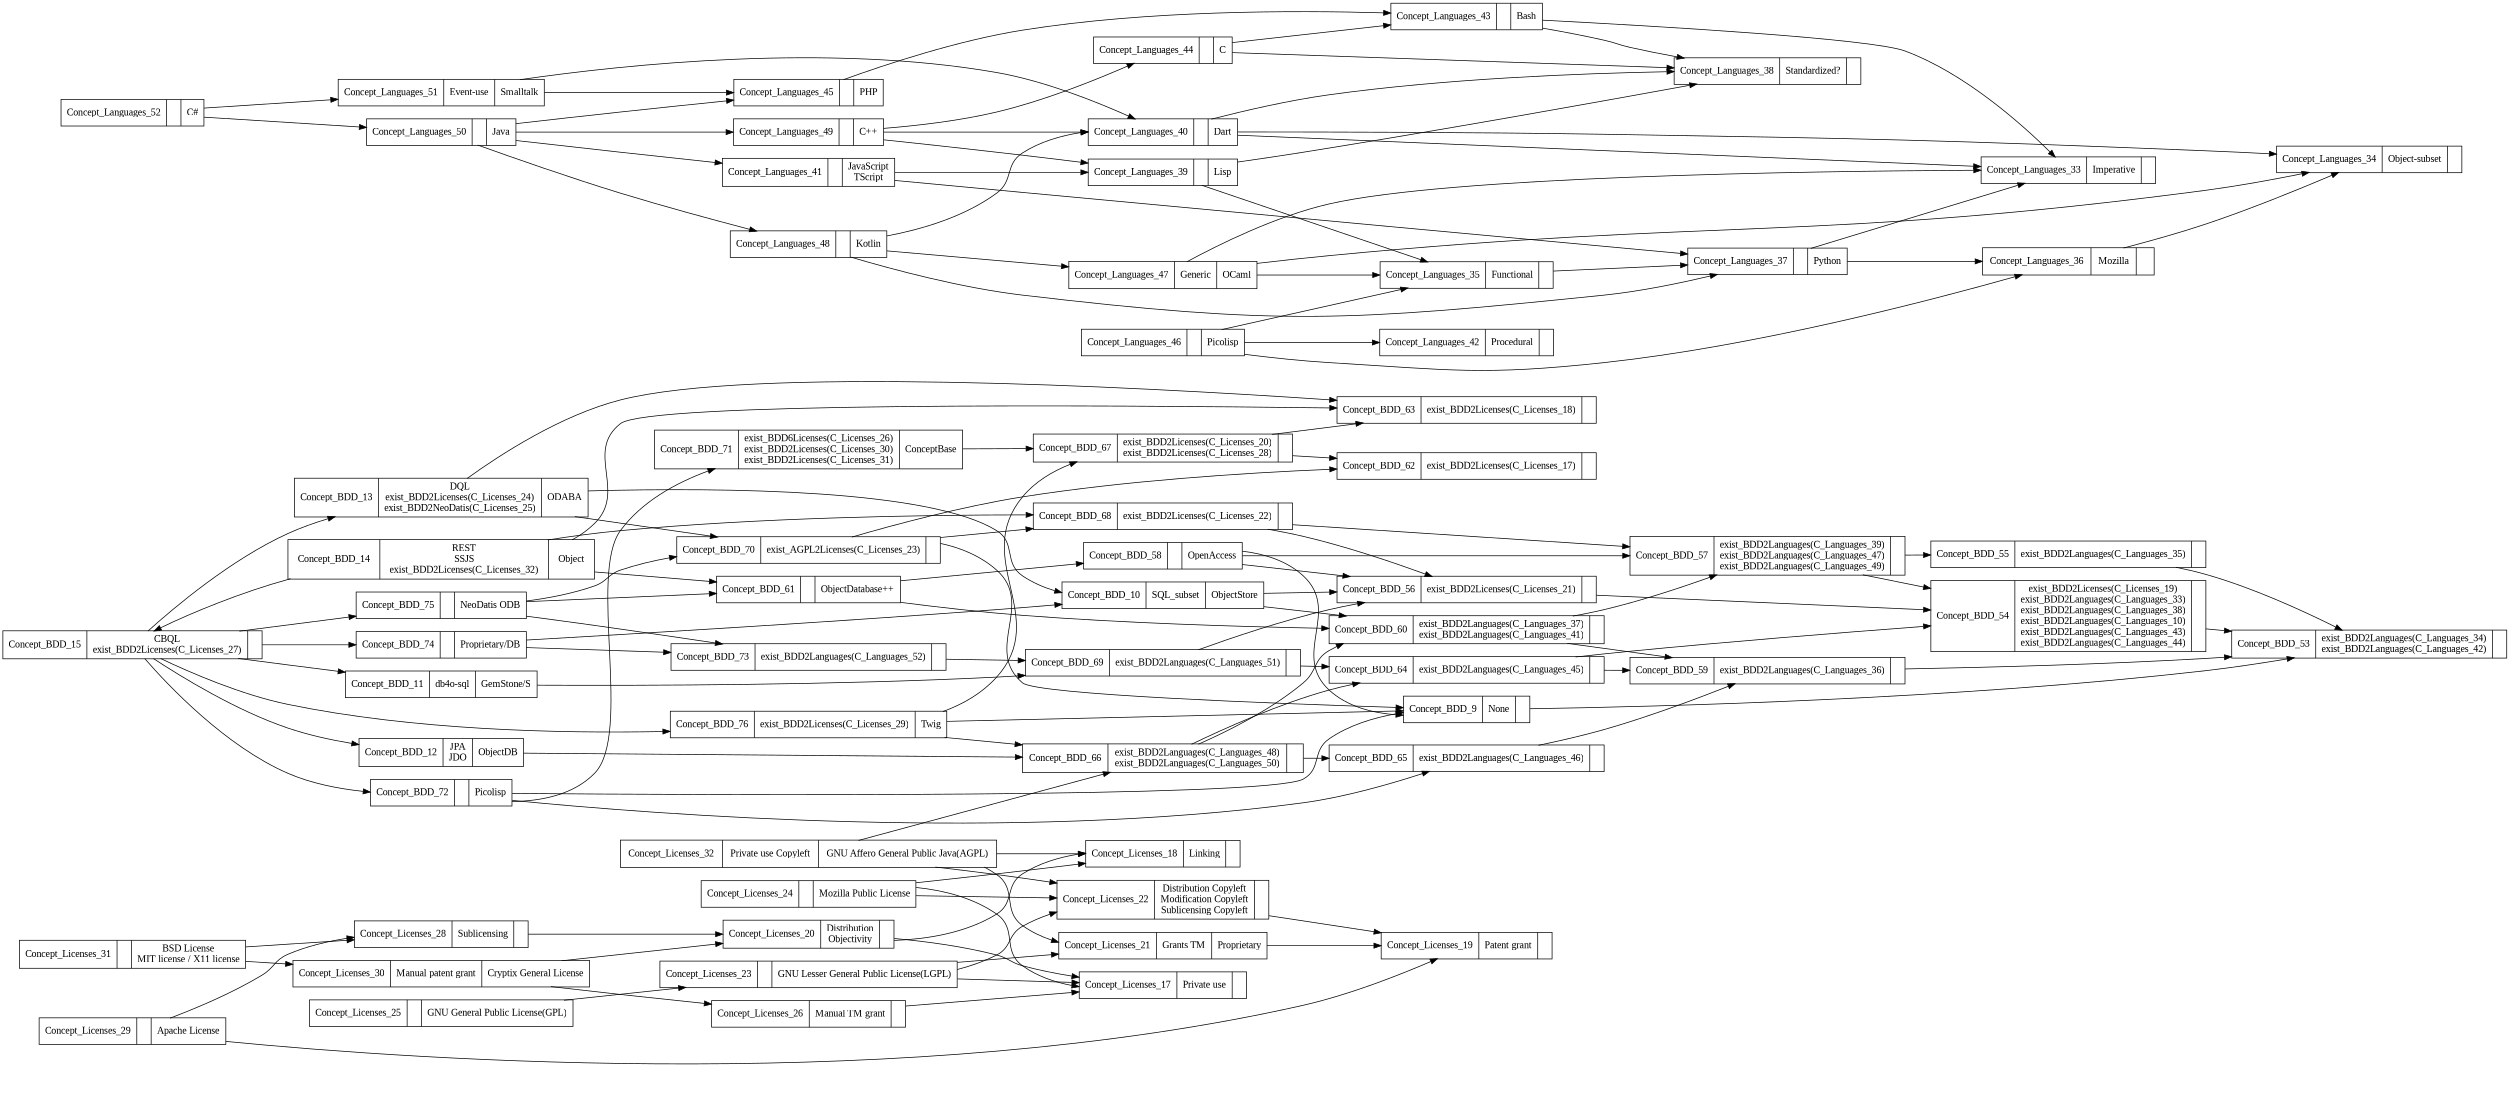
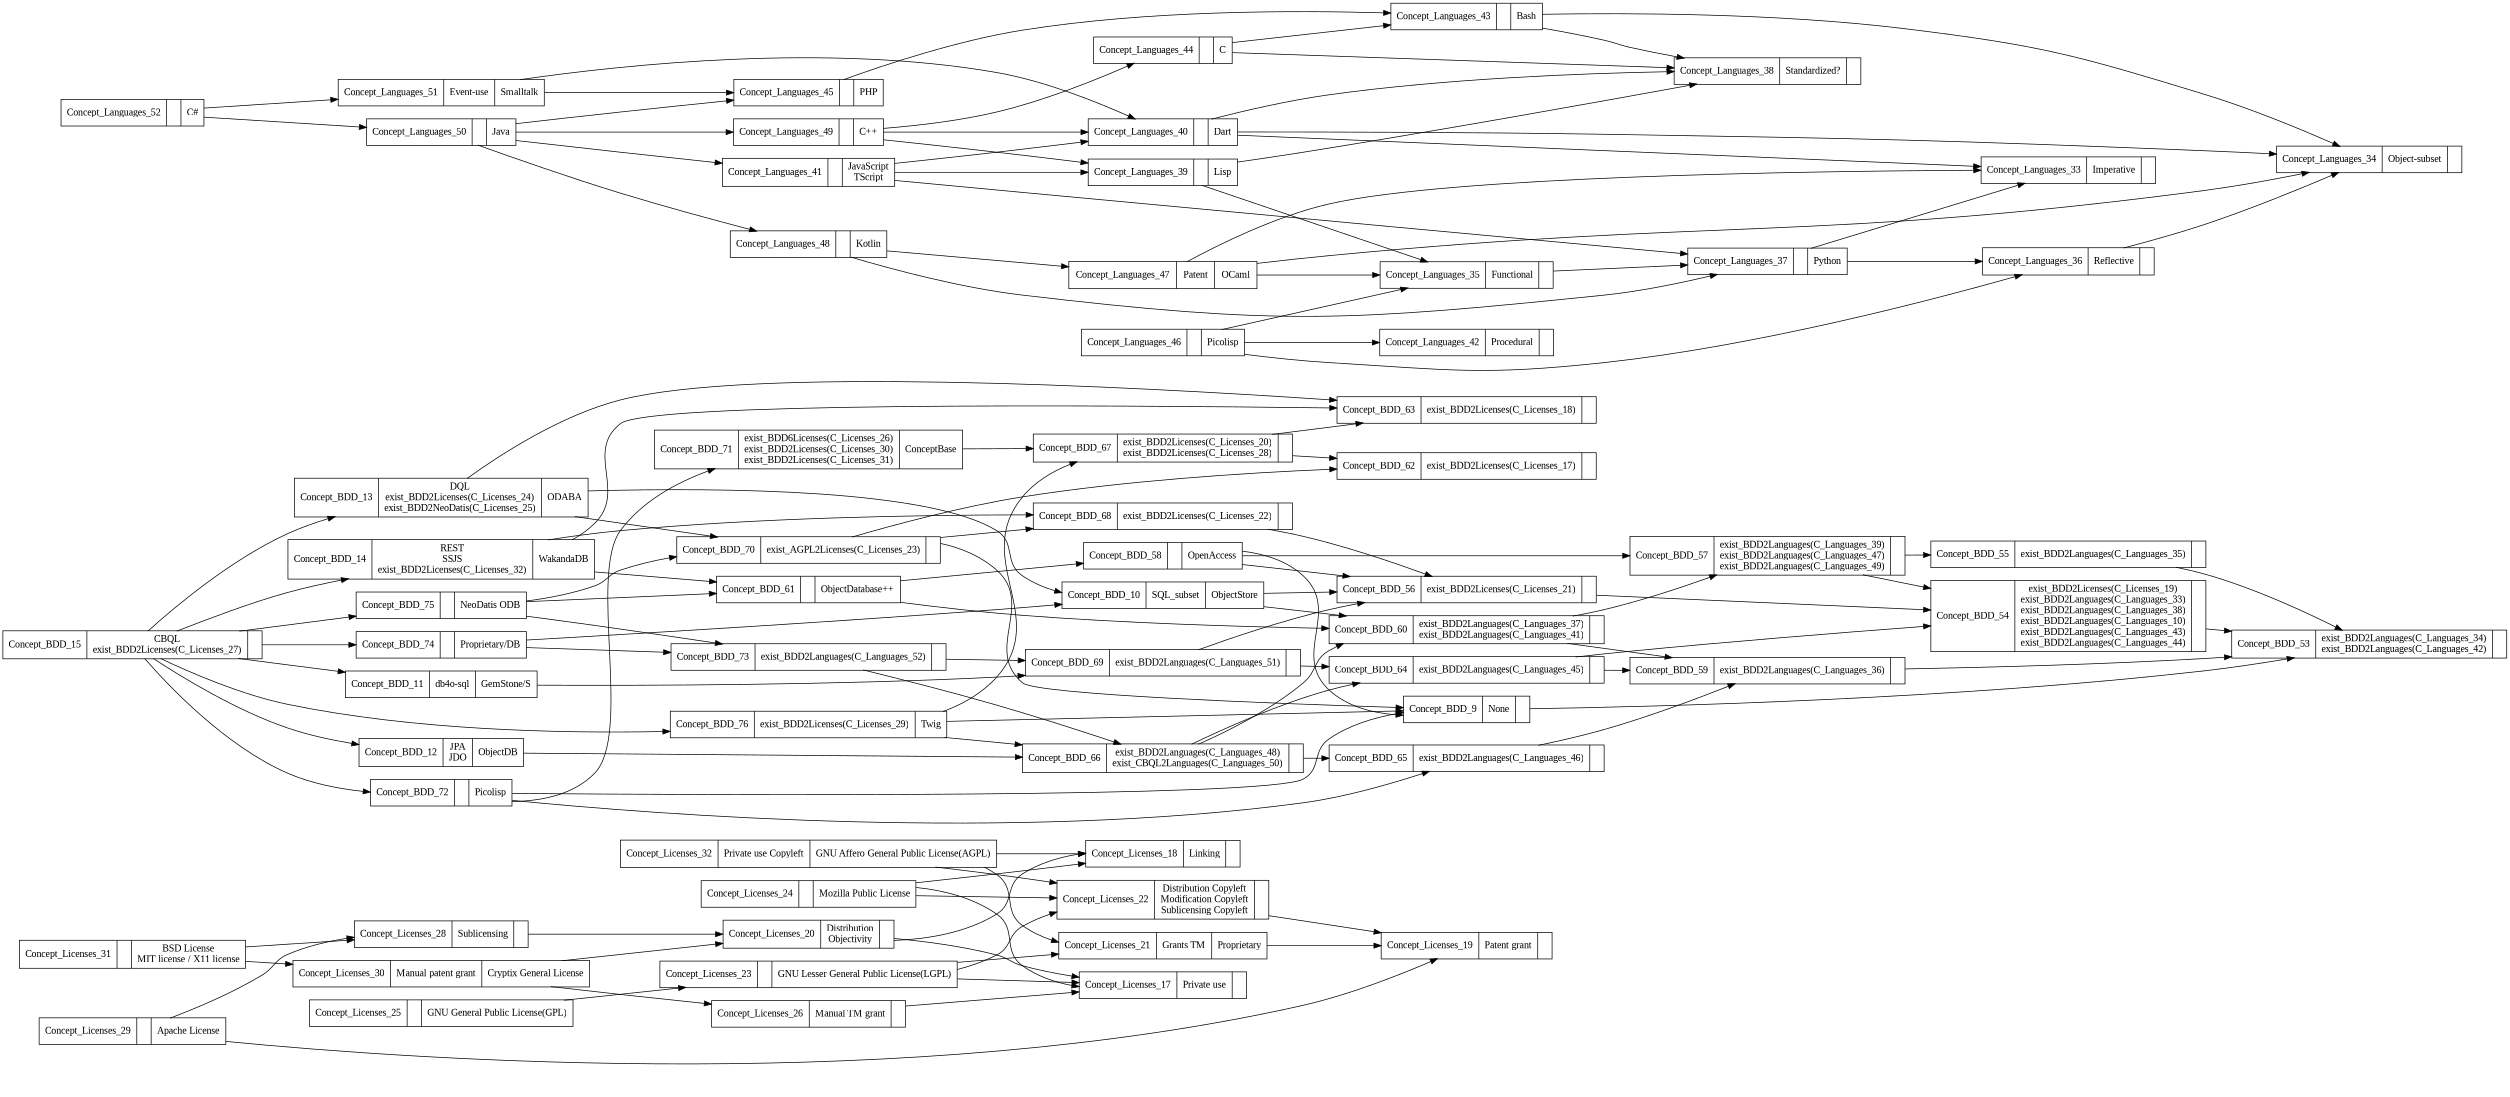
(1813, 38) -> (1946, 34)
(994, 195) -> (974, 155)
(2114, 261) -> (2114, 261)
(1196, 275) -> (1196, 275)
(1458, 536) -> none
(572, 559) -> (564, 559)
(224, 601) -> (258, 602)
(1197, 763) -> (1198, 763)
(981, 807) -> (989, 703)
(908, 853) -> (903, 853)
